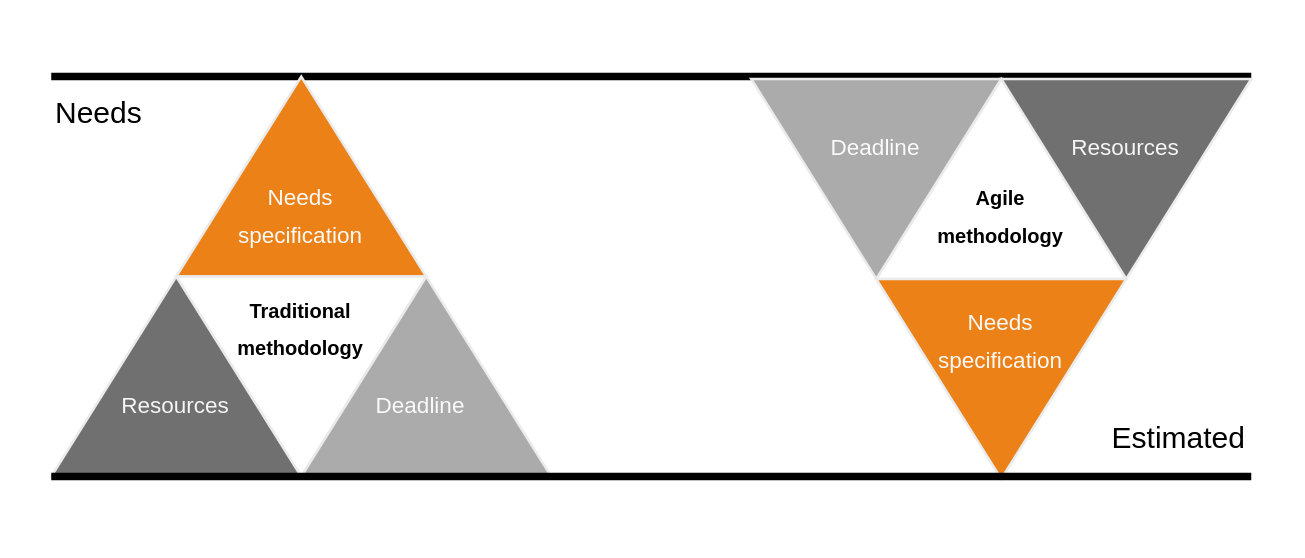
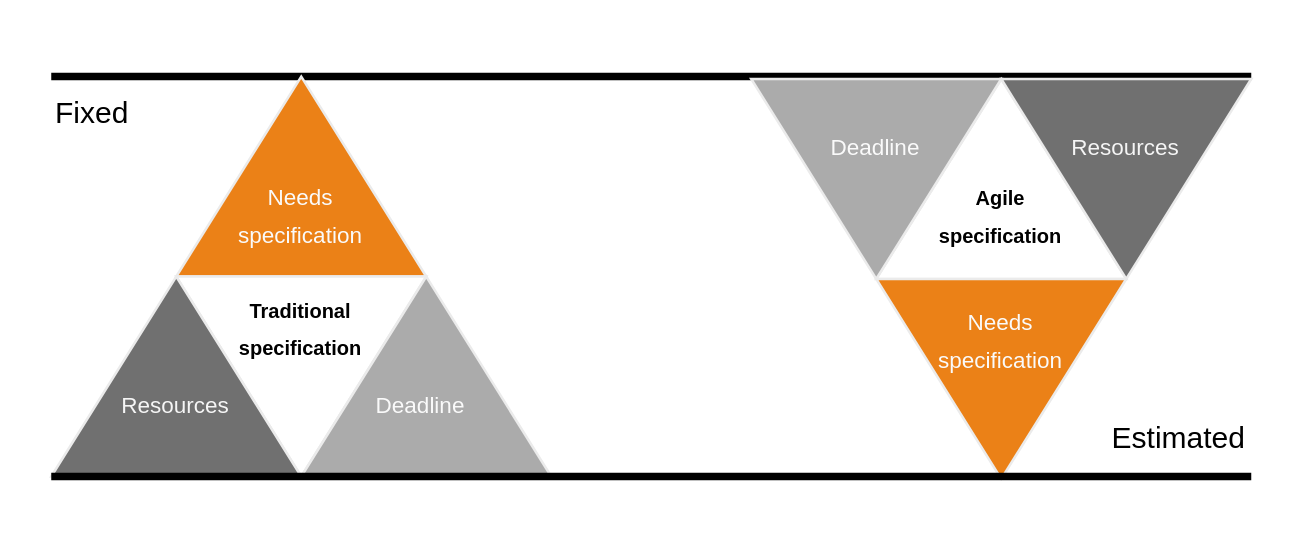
(98, 114) -> (94, 114)
(1001, 214) -> (1001, 214)
(301, 326) -> (301, 326)
